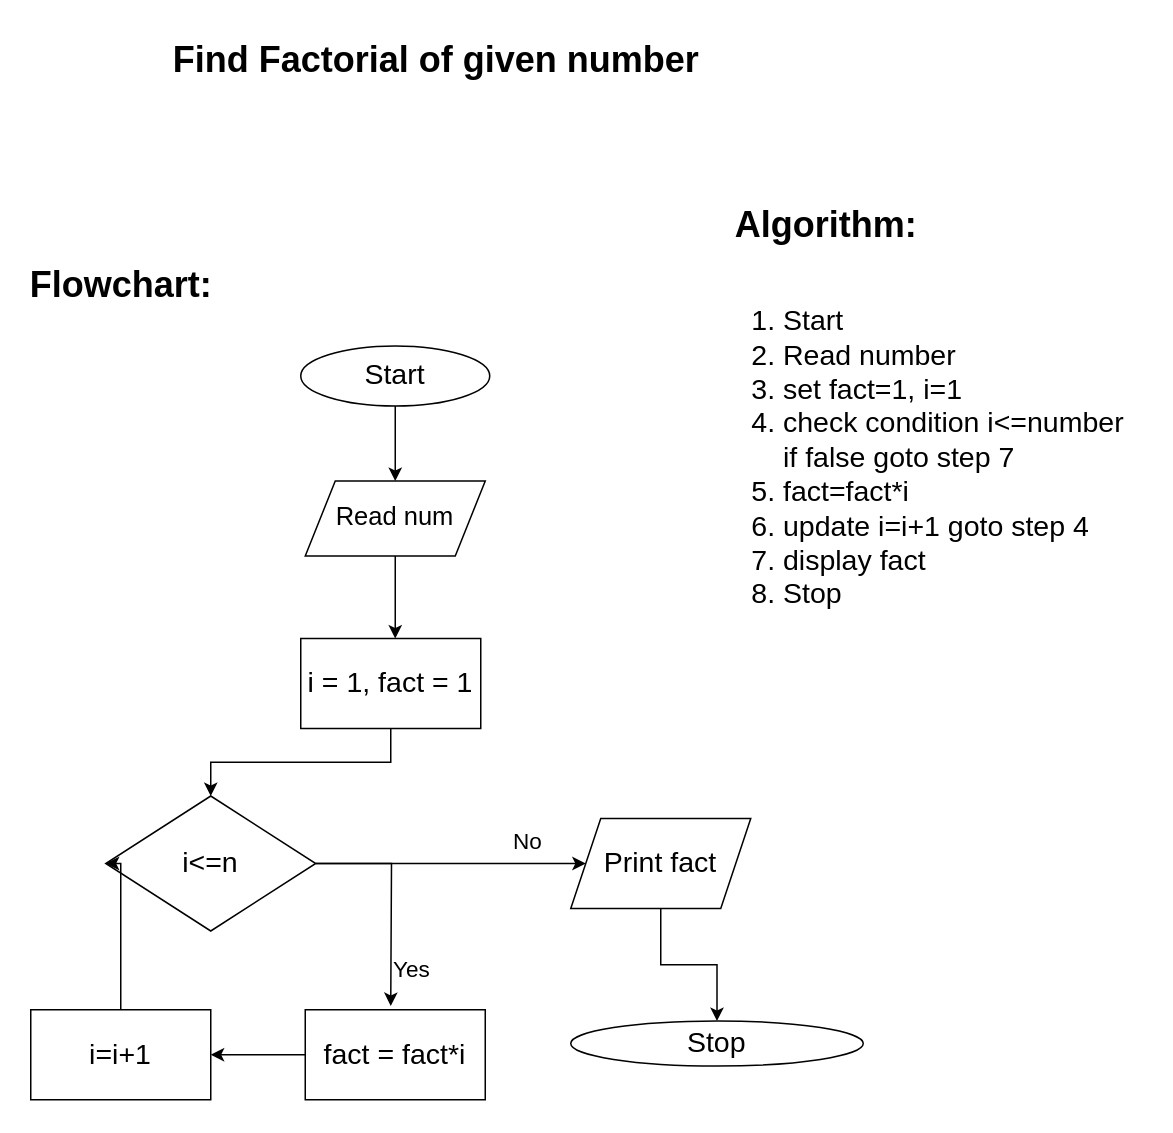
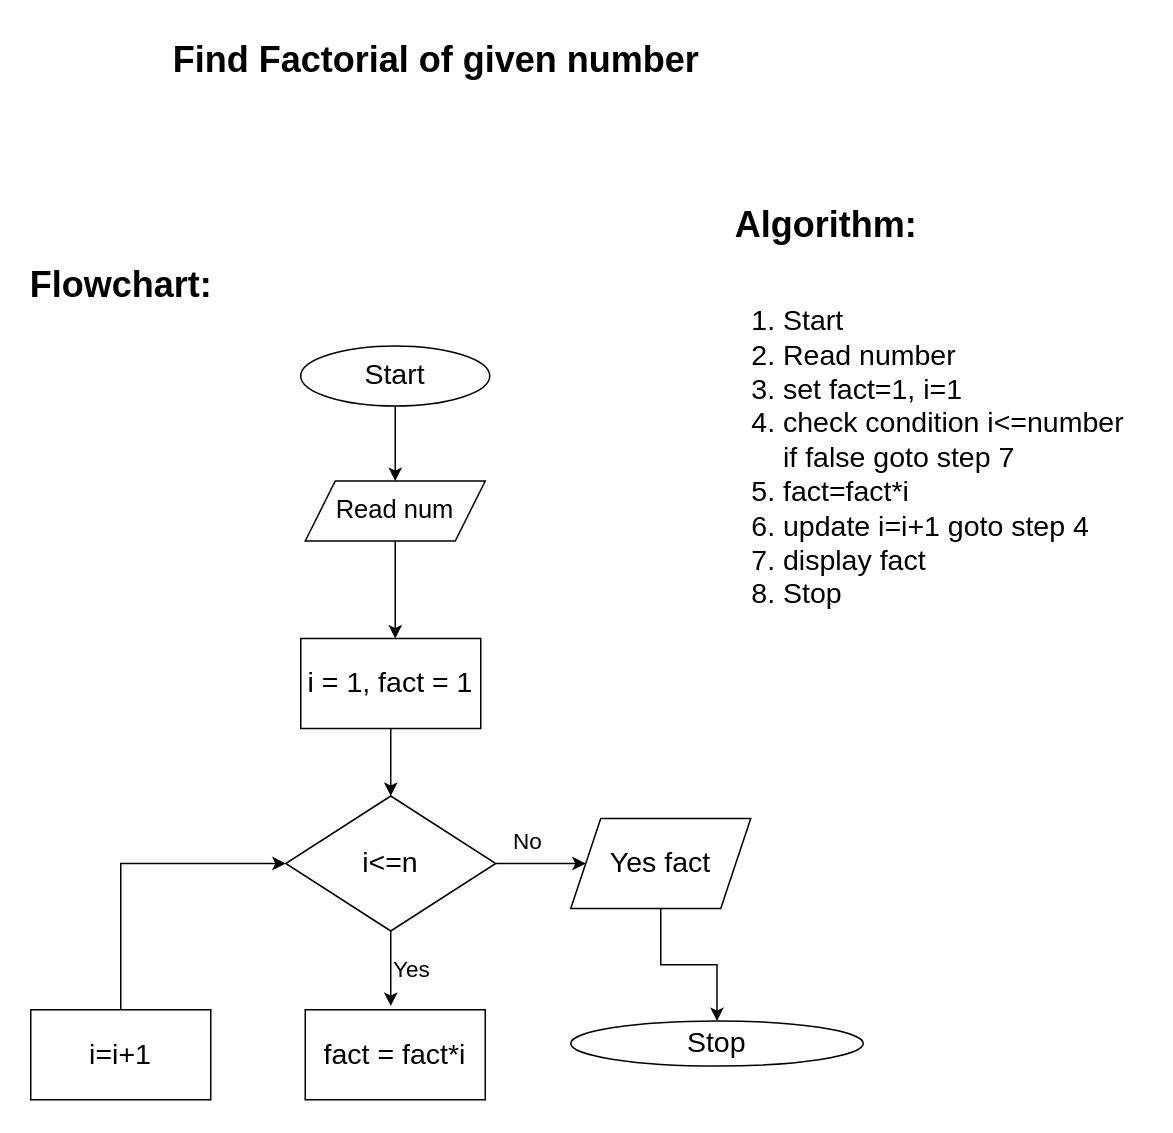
(395, 518) -> (395, 511)
(211, 863) -> (391, 863)
(661, 863) -> (661, 863)
(263, 1055) -> none
